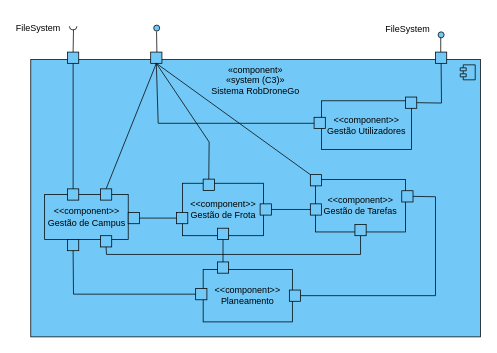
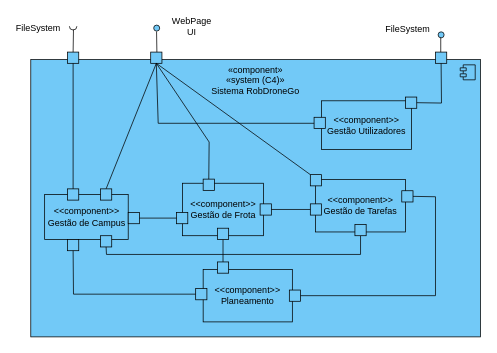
none -> (192, 27)
(255, 81) -> (255, 81)
